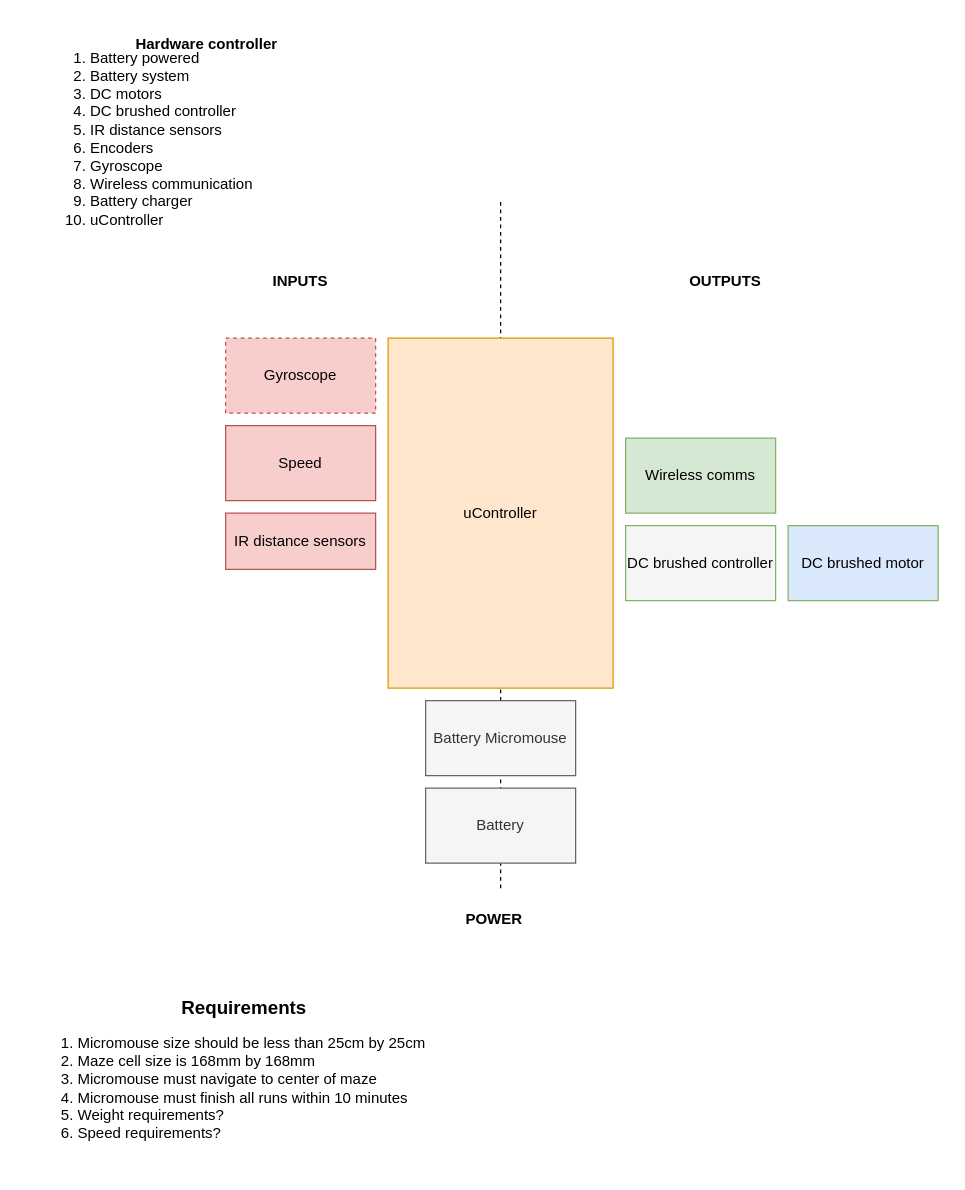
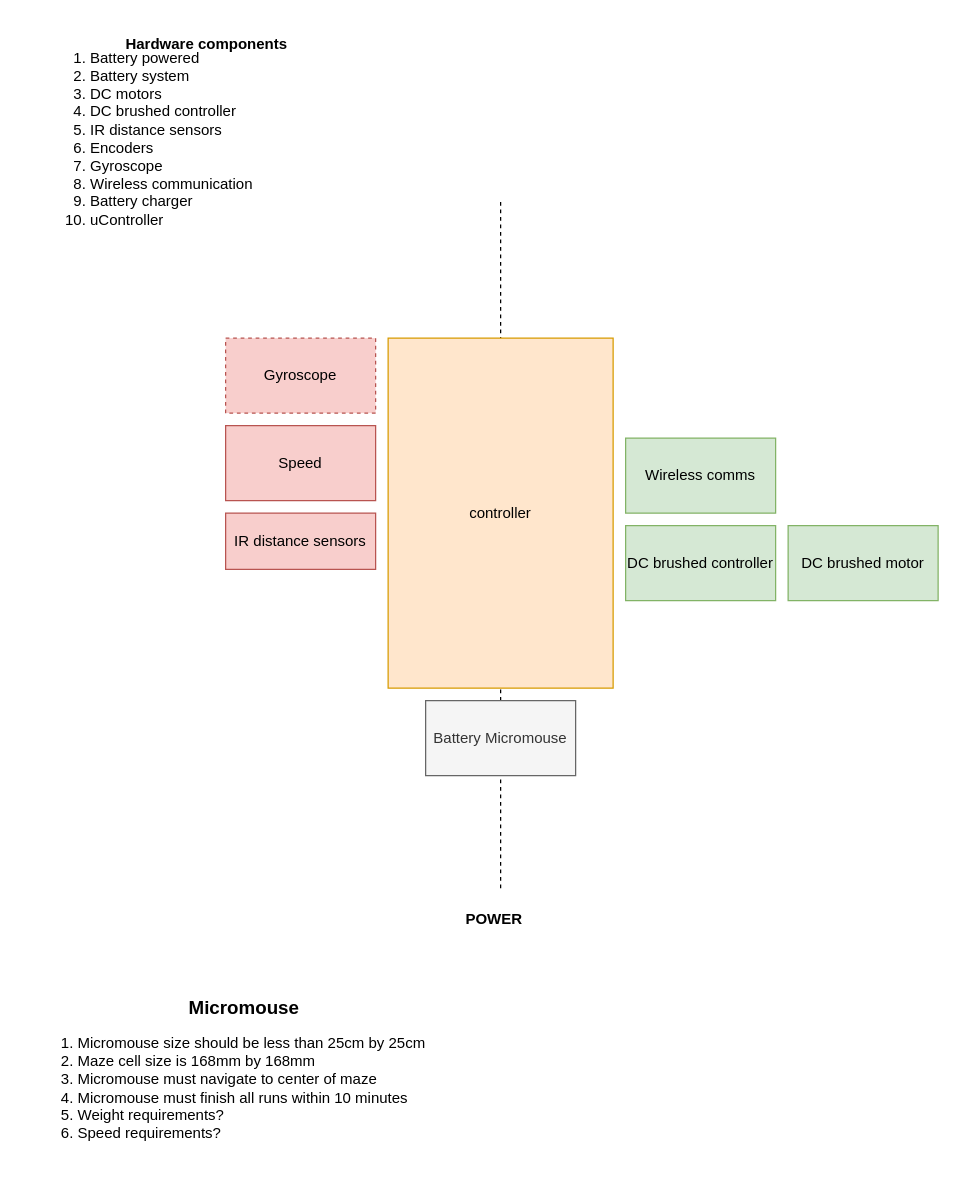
(207, 44) -> (207, 44)
(301, 282) -> none
(726, 282) -> none
(501, 513) -> (501, 513)
(701, 563) -> (701, 563)
(863, 563) -> (863, 563)
(501, 826) -> none
(244, 1007) -> (244, 1007)
